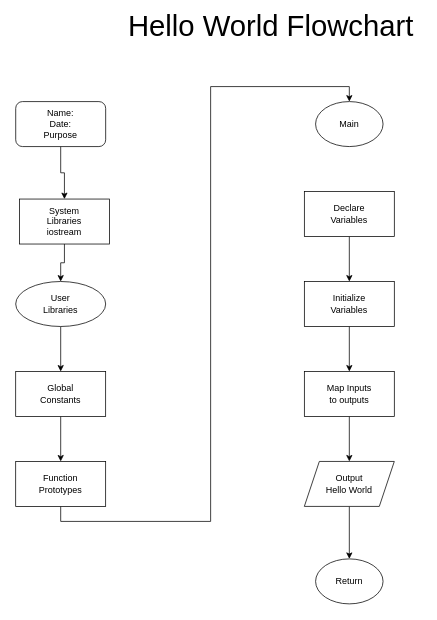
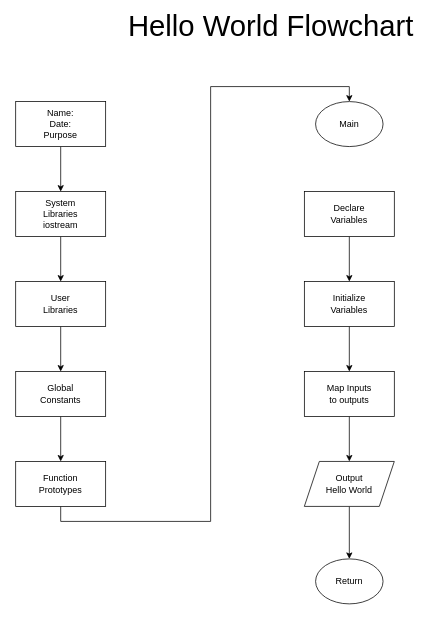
(60, 124) -> (60, 124)
(64, 222) -> (60, 214)
(60, 304) -> (60, 304)
